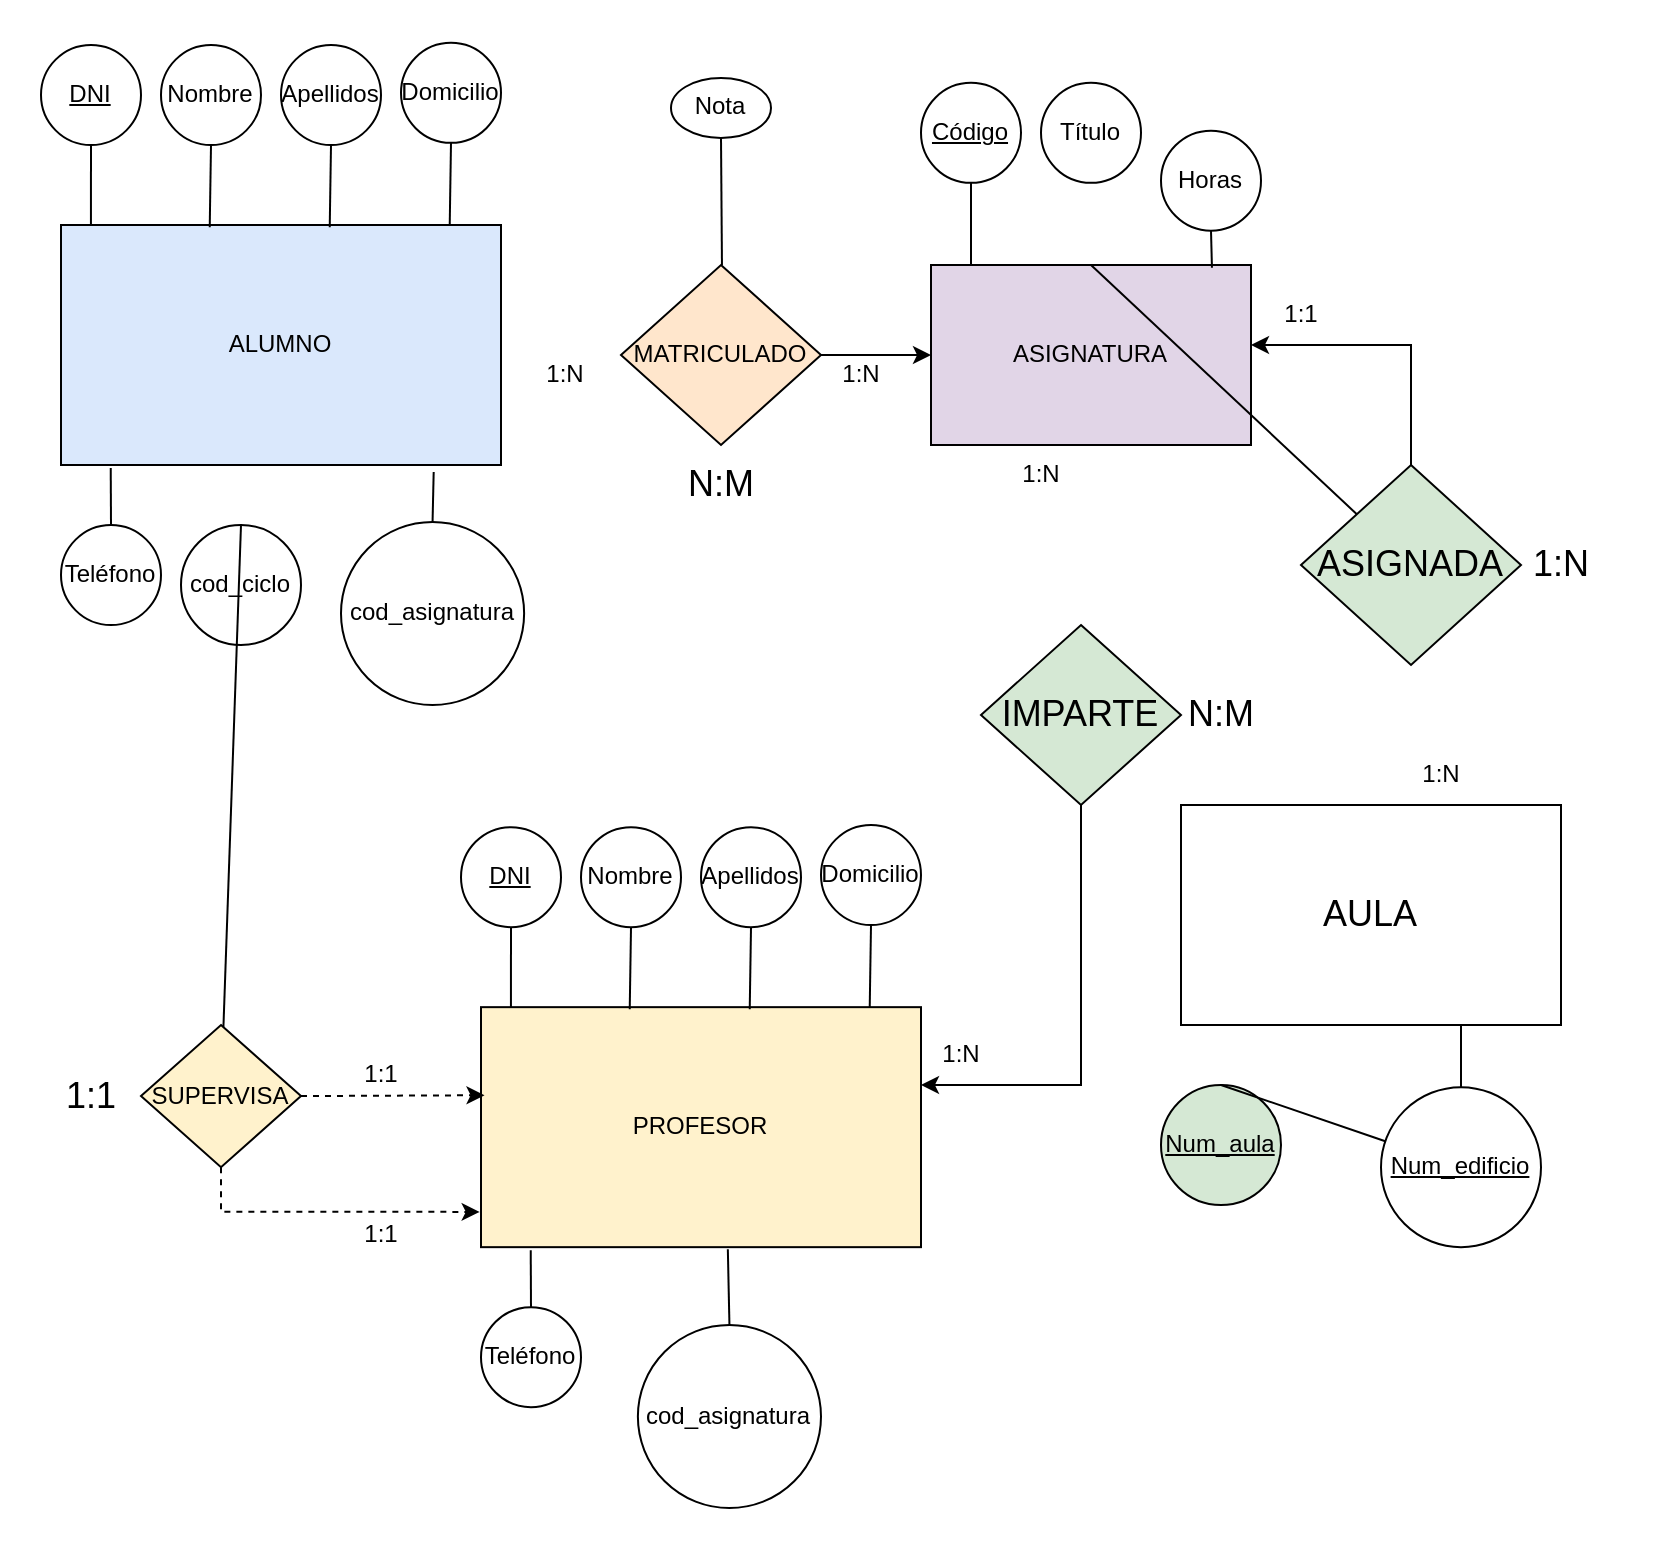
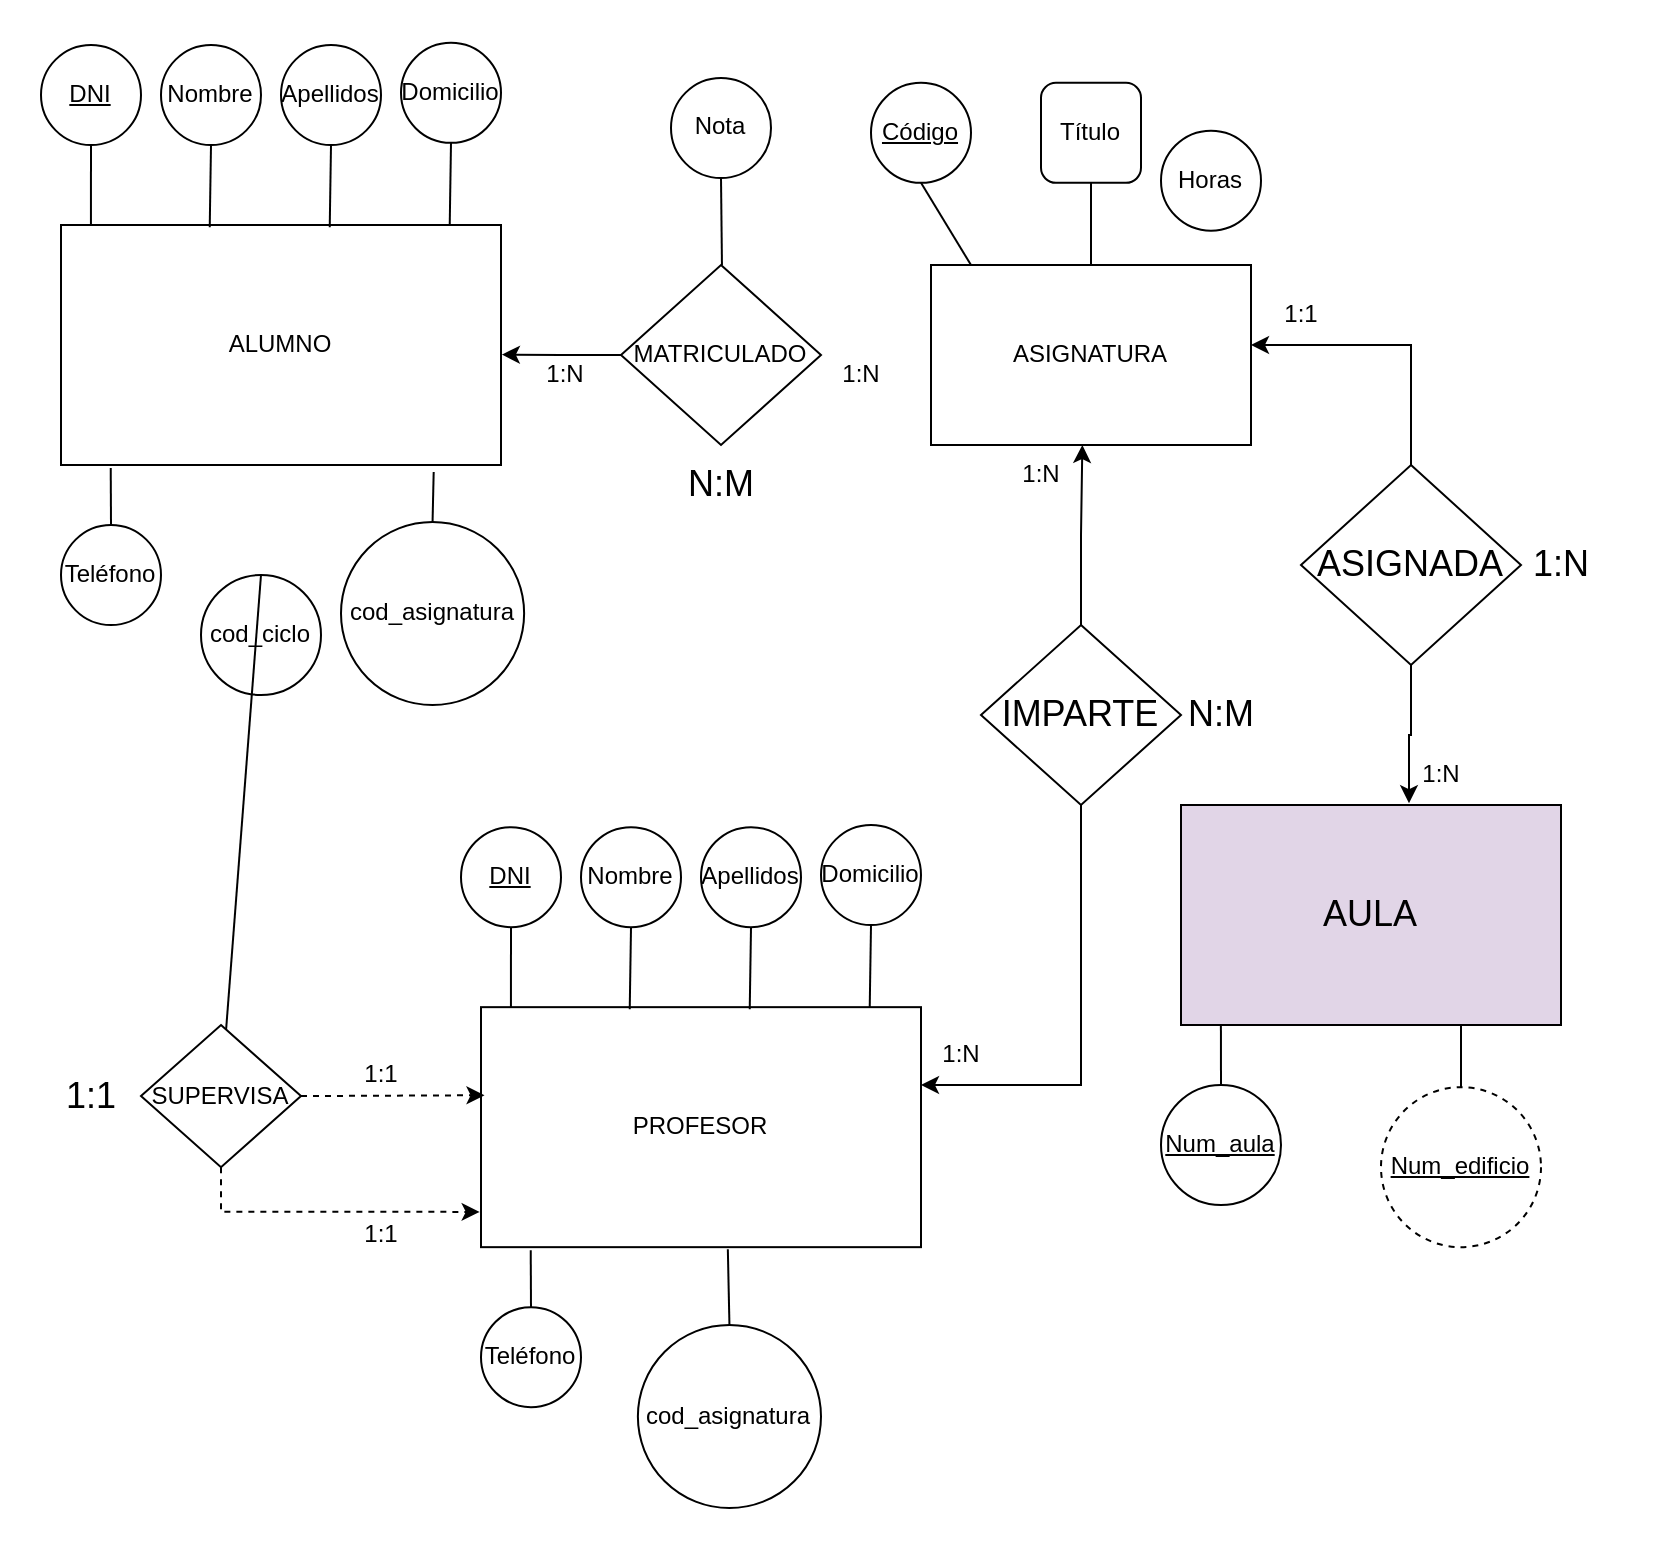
(721, 108) -> (721, 128)
(971, 133) -> (921, 133)
(1091, 133) -> (1091, 133)
(1211, 250) -> none
(281, 345) -> (281, 345)
none -> (568, 355)
(721, 355) -> (721, 355)
(869, 355) -> none
(1091, 355) -> (1091, 355)
(1224, 390) -> (1091, 224)
none -> (1081, 542)
(1411, 565) -> (1411, 565)
(241, 585) -> (261, 635)
(1081, 715) -> (1081, 715)
none -> (1411, 728)
(1371, 915) -> (1371, 915)
(221, 1096) -> (221, 1096)
(1303, 1113) -> (1221, 1056)
(701, 1127) -> (701, 1127)
(1221, 1145) -> (1221, 1145)
(1461, 1167) -> (1461, 1167)
